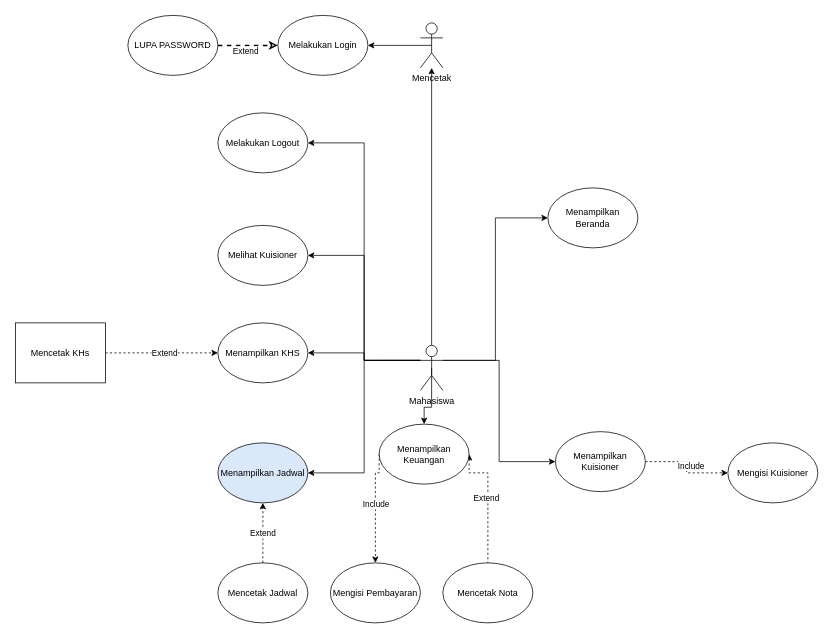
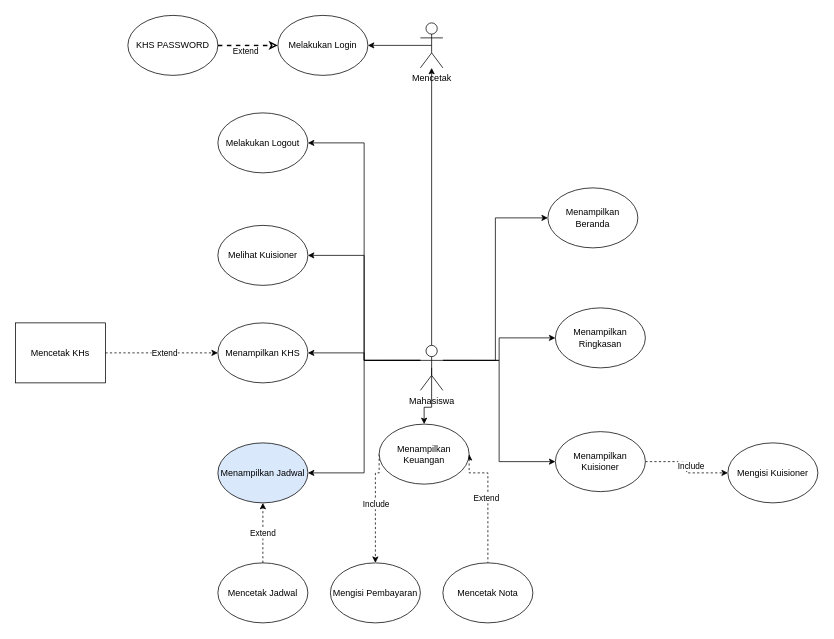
(173, 45) -> (173, 45)
none -> (499, 338)
none -> (600, 338)
